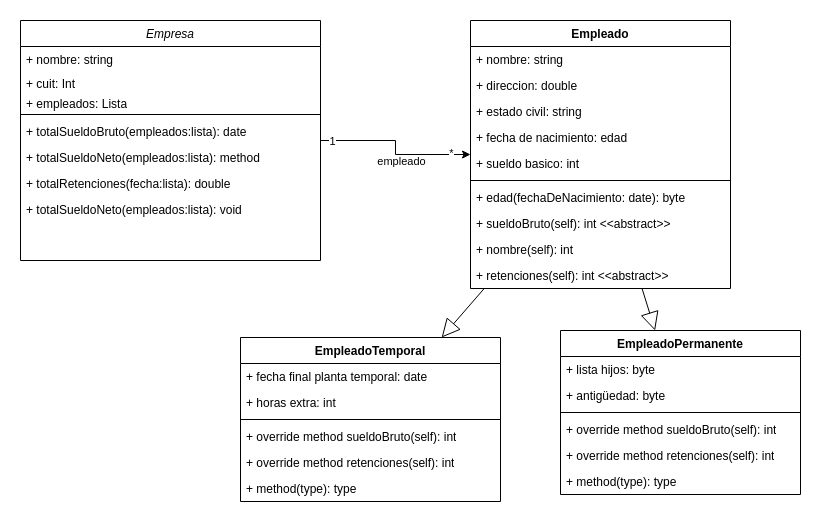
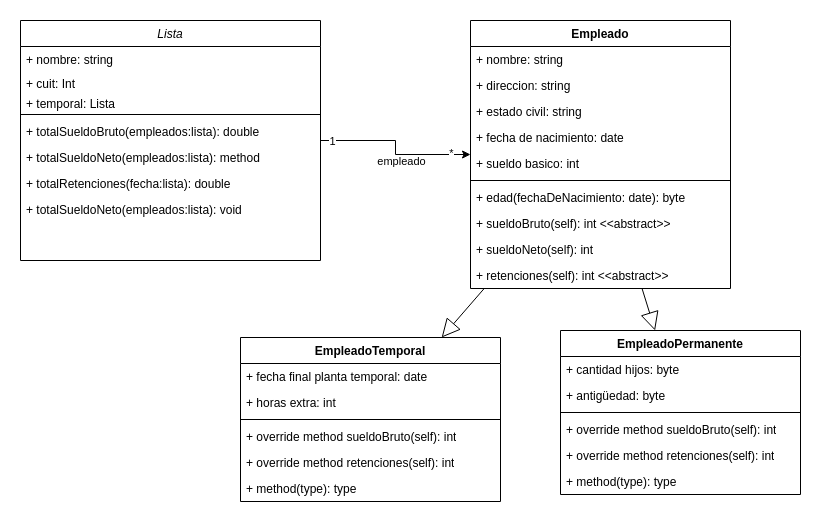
(170, 34) -> (170, 34)
(531, 87) -> (531, 87)
(79, 105) -> (76, 105)
(150, 133) -> (155, 133)
(556, 139) -> (556, 139)
(533, 251) -> (544, 251)
(619, 371) -> (631, 371)
